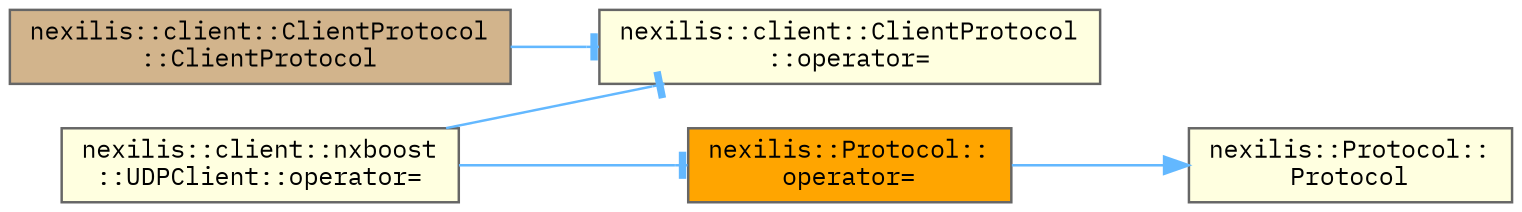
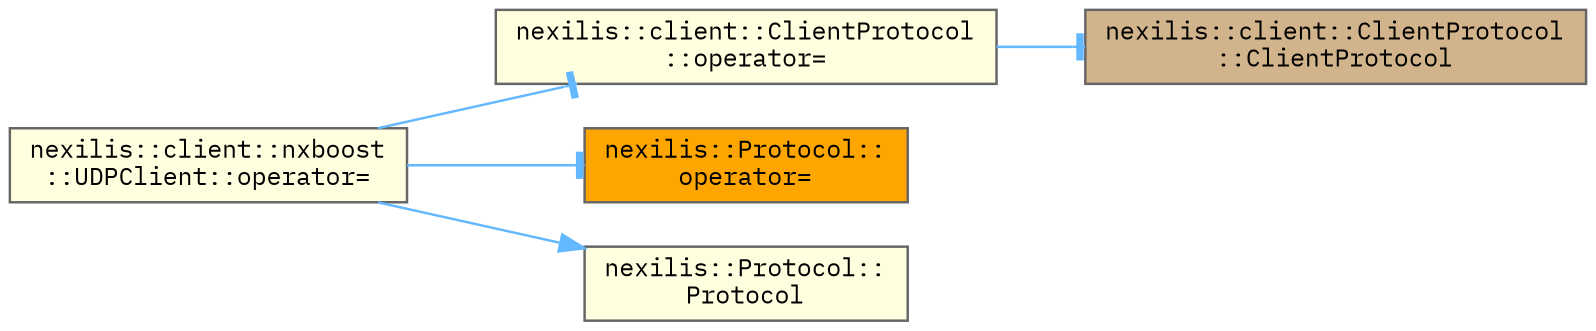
(549, 47) -> (1035, 47)
(1088, 165) -> (469, 223)
